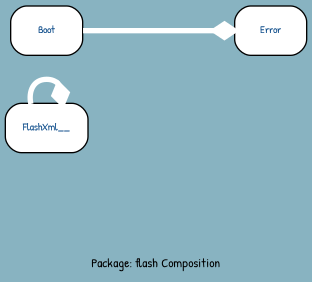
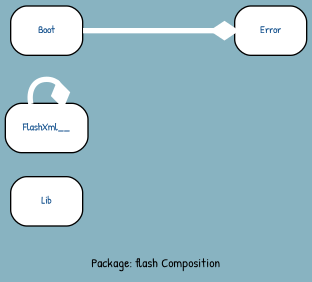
none -> (47, 201)
